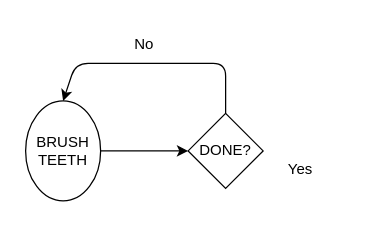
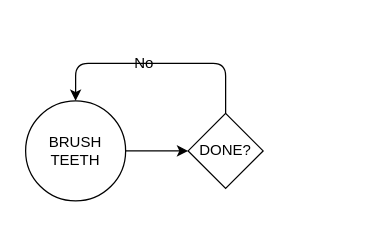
(144, 44) -> (144, 63)
(63, 151) -> (76, 151)
(301, 169) -> none
